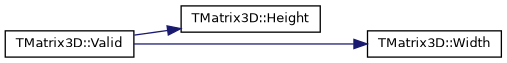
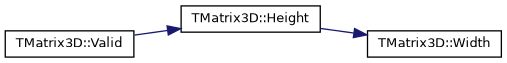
(244, 44) -> (337, 31)
